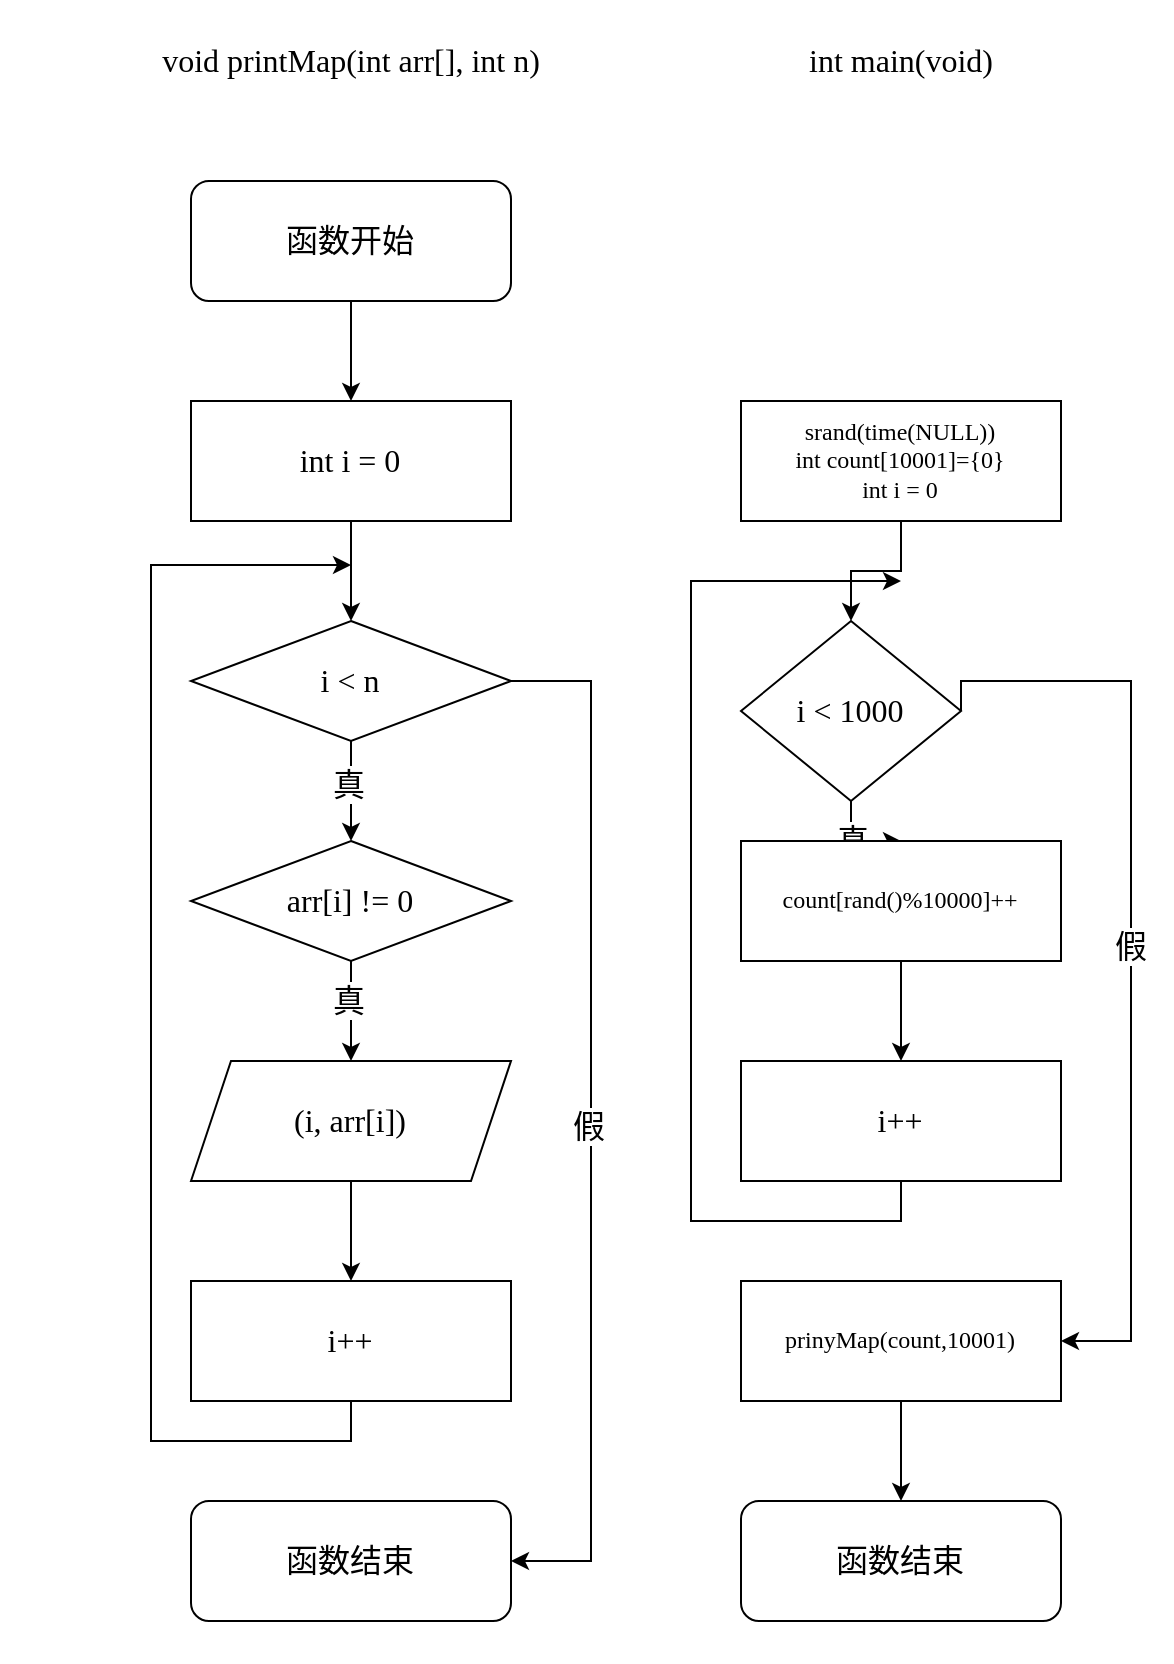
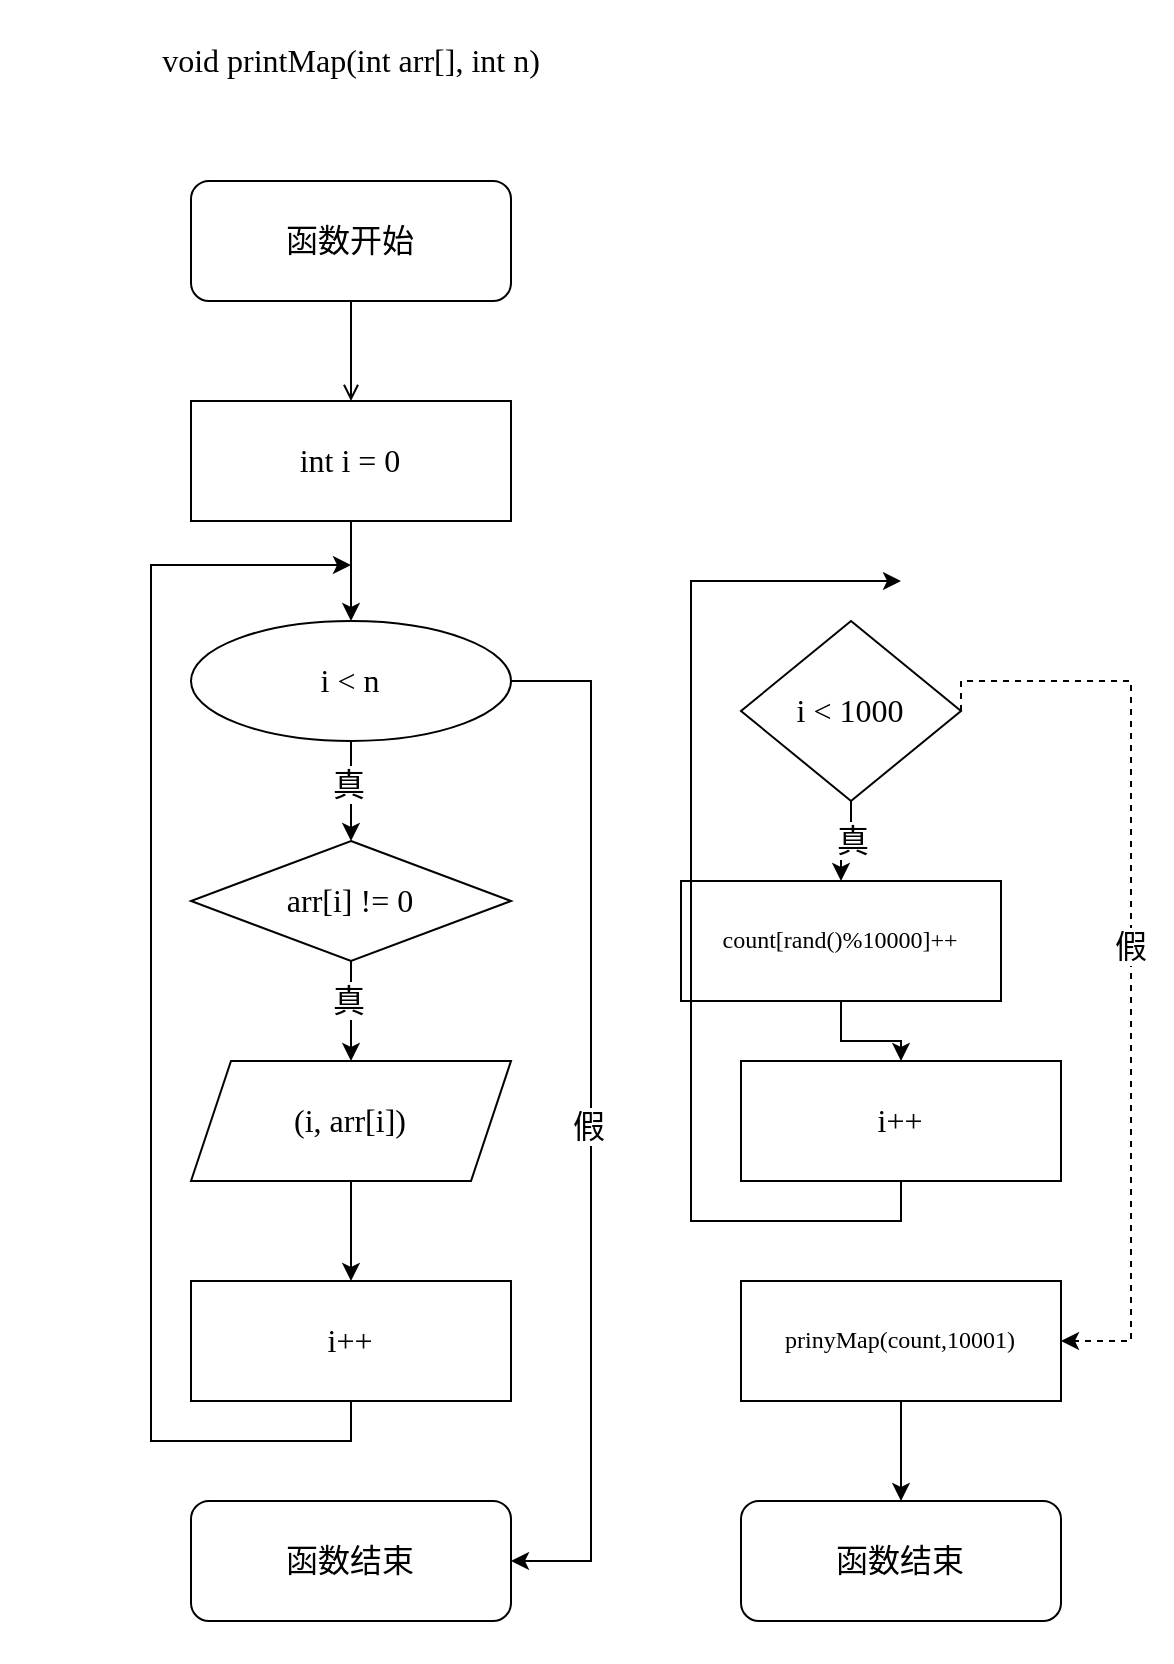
(901, 61) -> none
(351, 386) -> (351, 388)
(901, 461) -> none
(883, 571) -> none
(351, 681) -> (351, 681)
(1131, 706) -> (1131, 706)
(901, 901) -> (841, 941)
